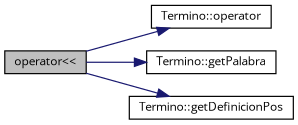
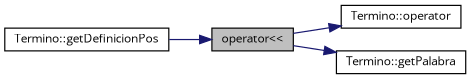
(122, 83) -> (184, 40)
